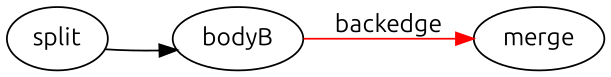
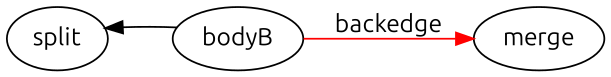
(132, 50) -> (150, 27)
